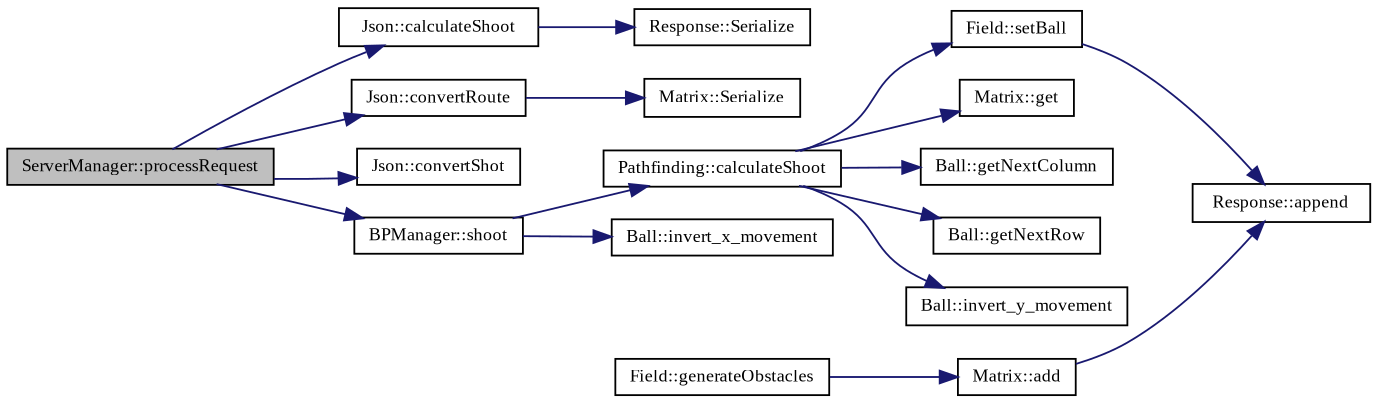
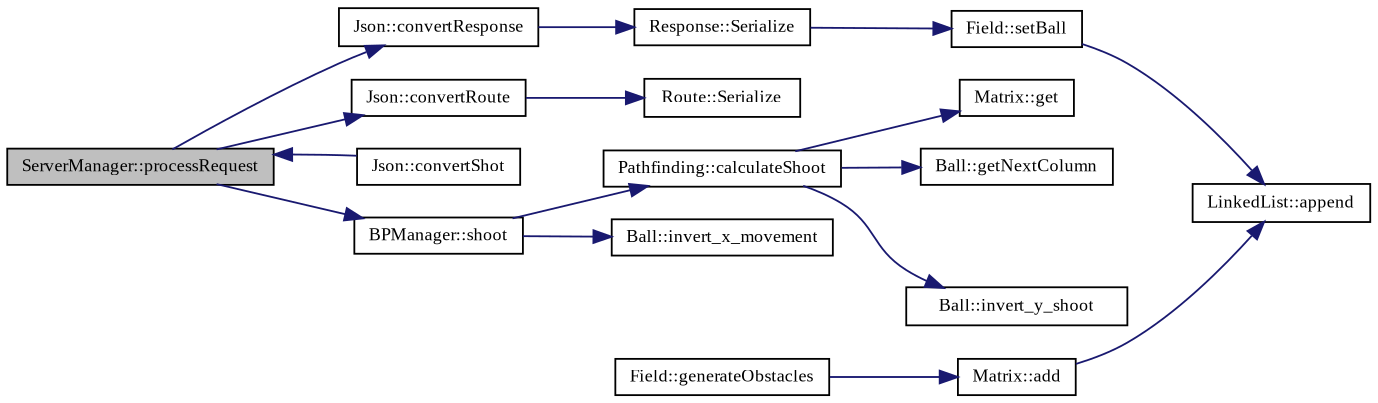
(439, 27) -> (439, 27)
(722, 98) -> (722, 98)
(870, 104) -> (872, 28)
(306, 179) -> (325, 155)
(1281, 203) -> (1281, 203)
(1017, 236) -> none
(1017, 306) -> (1017, 306)
